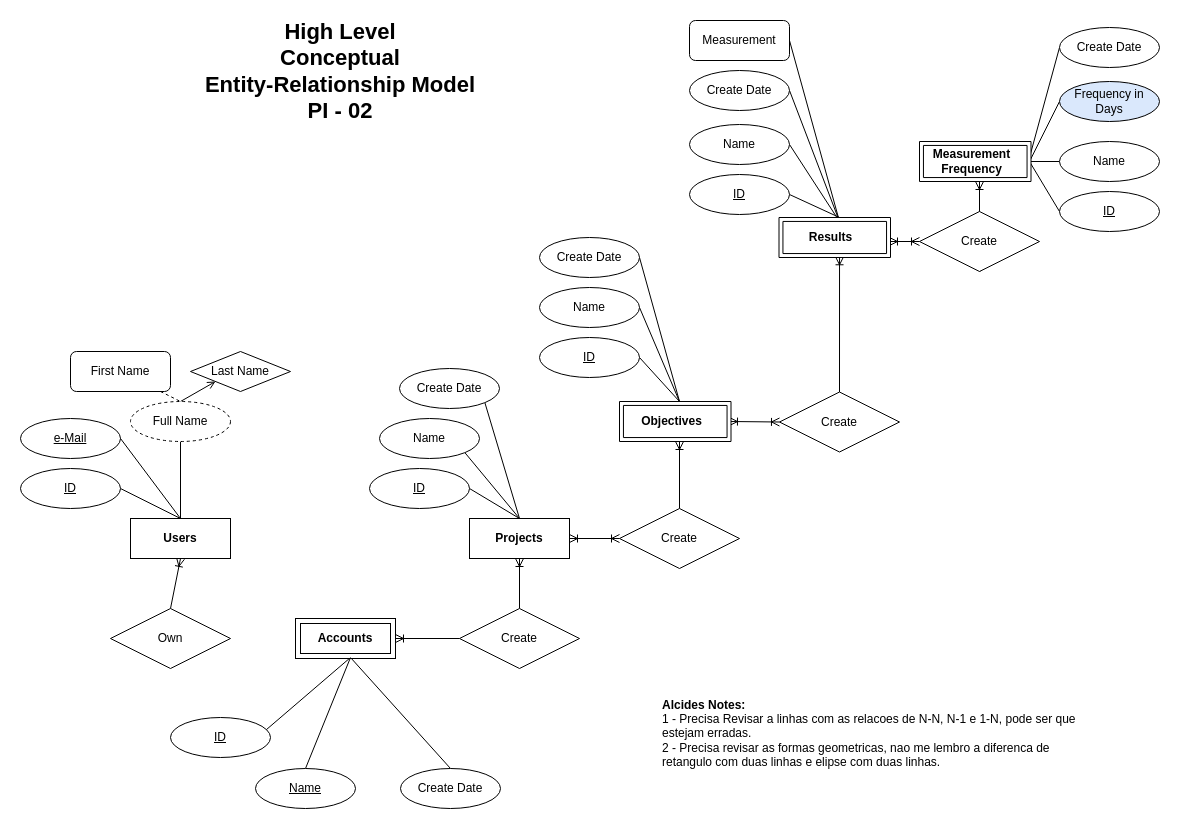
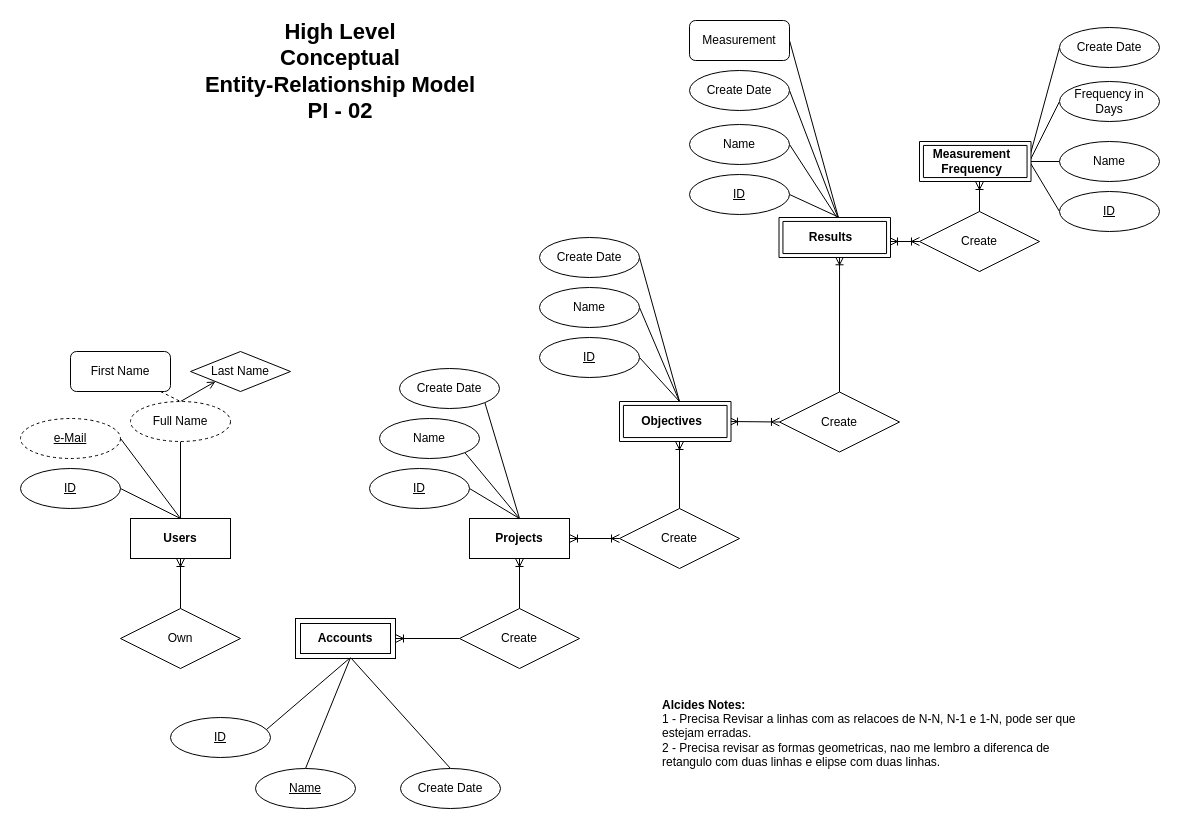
(1110, 102) -> (1110, 102)
(71, 439) -> (71, 439)
(171, 639) -> (181, 639)
